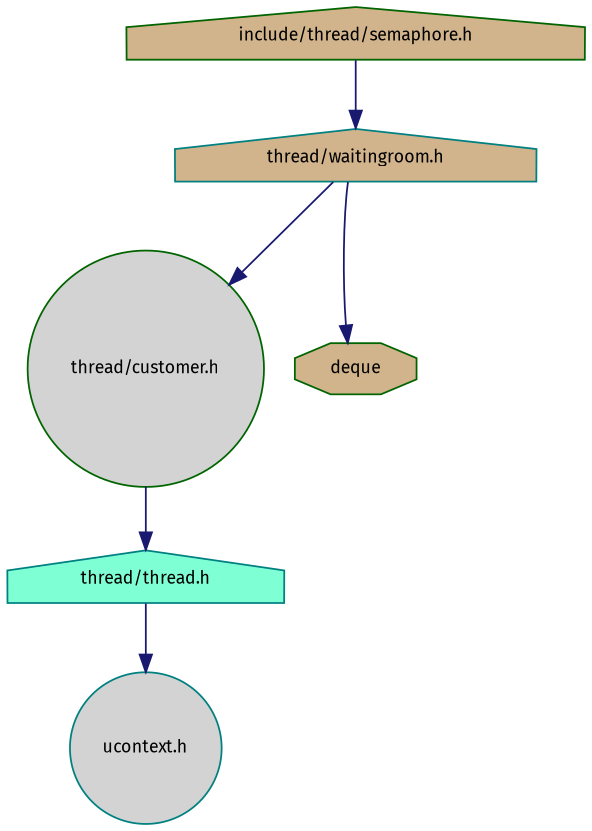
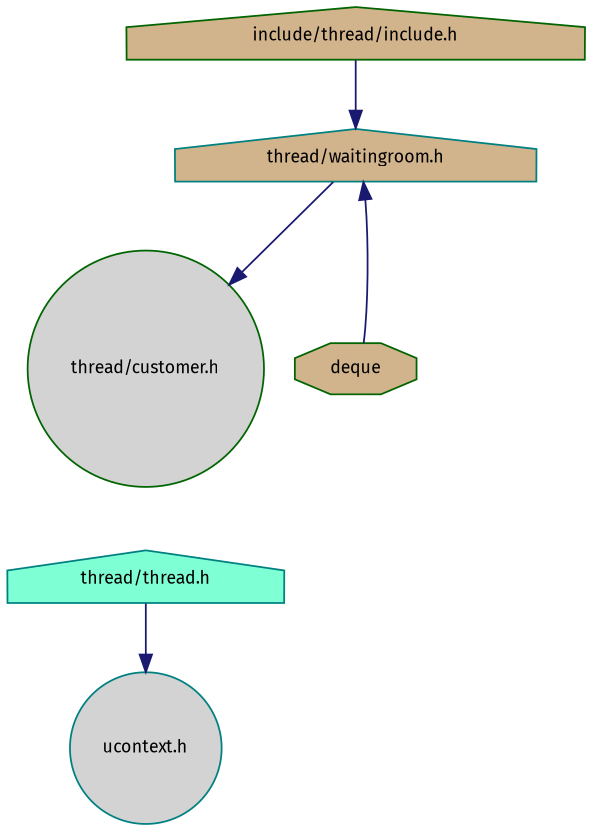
(356, 36) -> (356, 36)
(344, 253) -> (368, 271)
(146, 509) -> none
